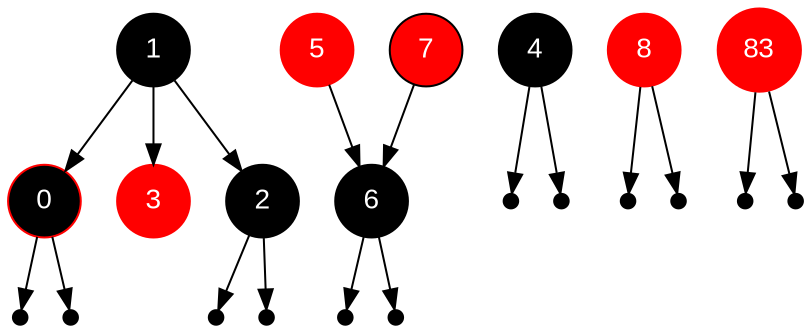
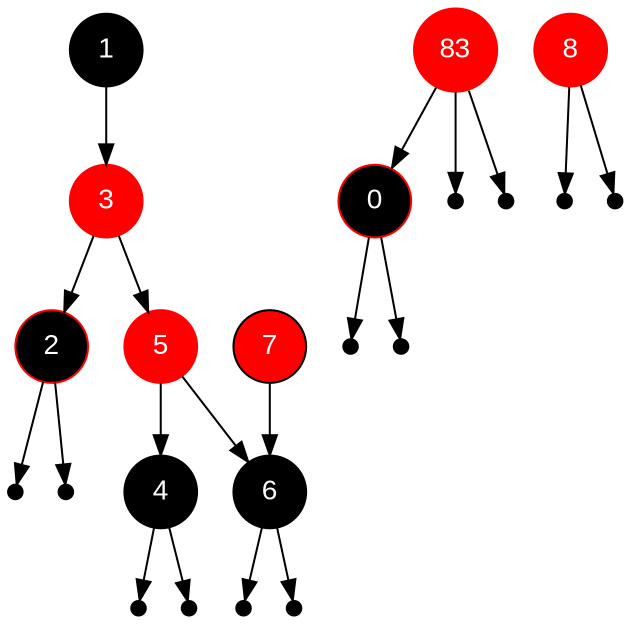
(105, 117) -> (419, 119)
(202, 117) -> (83, 264)
(263, 201) -> (52, 347)
none -> (130, 264)
none -> (161, 409)
